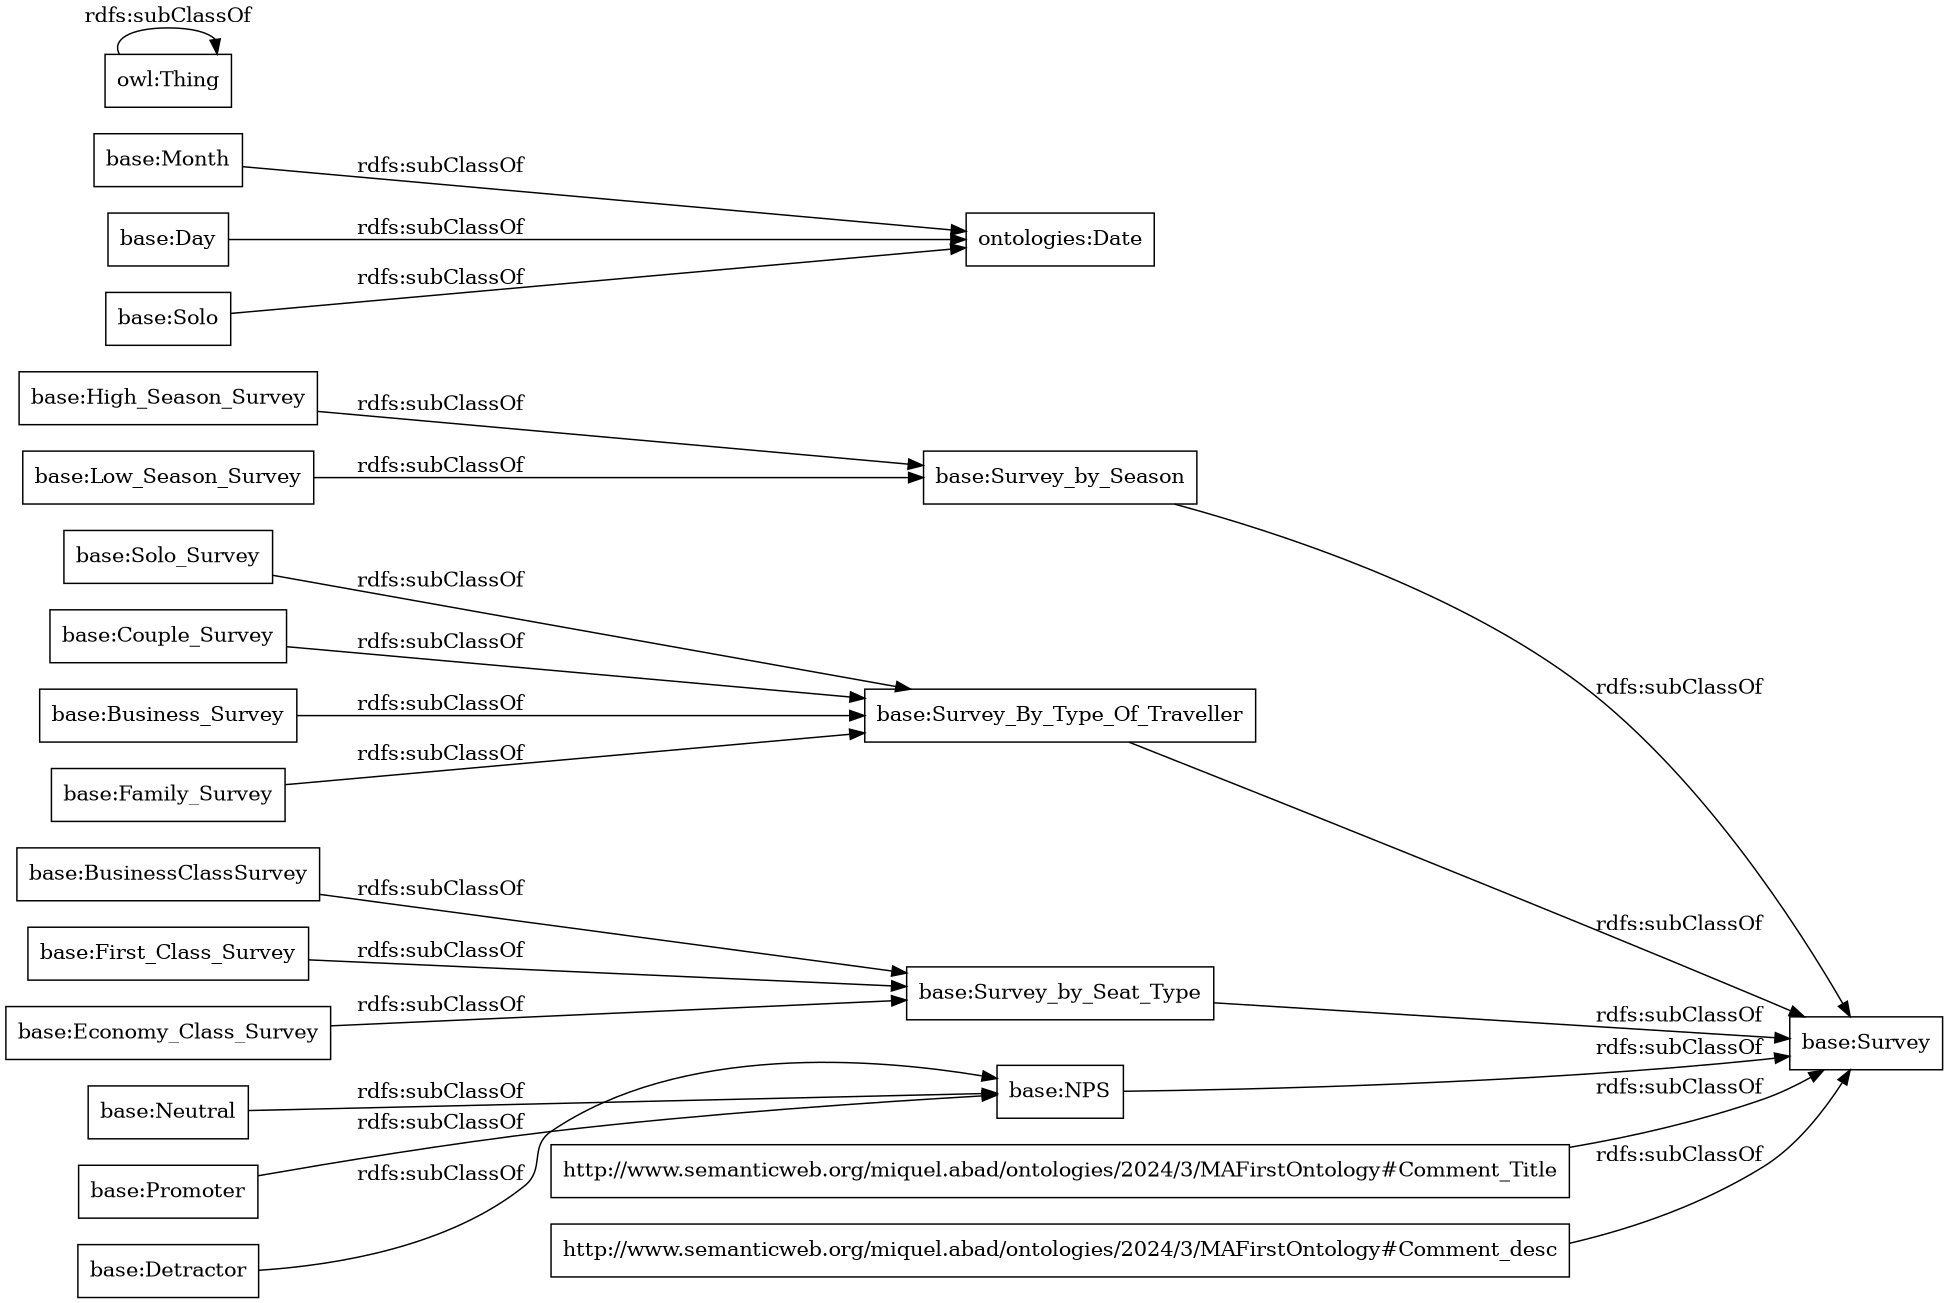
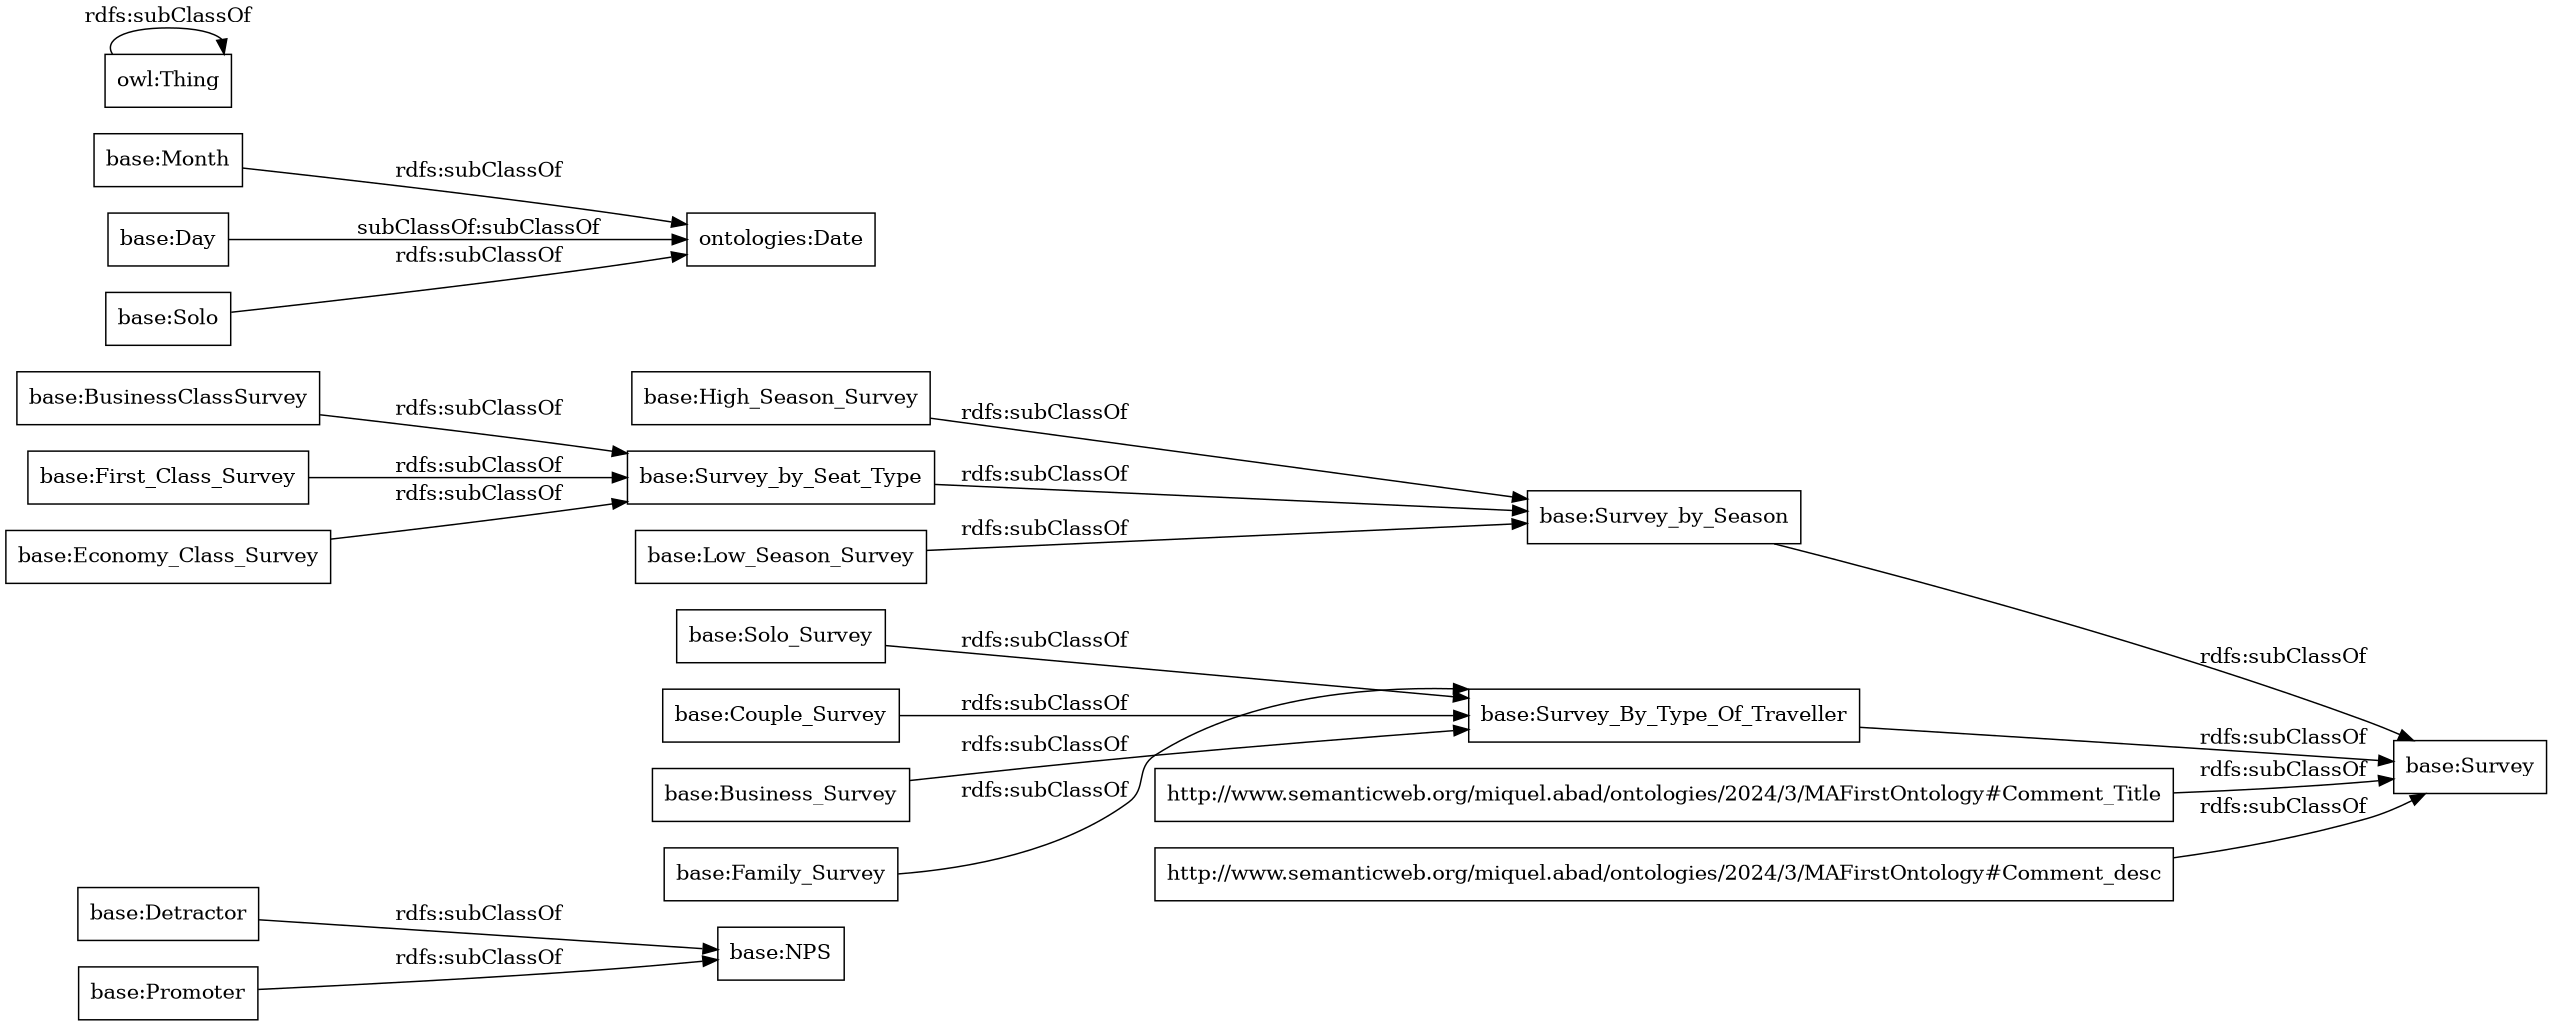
(441, 228) -> (479, 228)
(1495, 1020) -> (1224, 497)
(1450, 1082) -> none
(168, 1112) -> none
